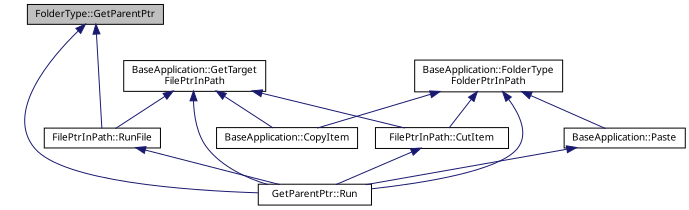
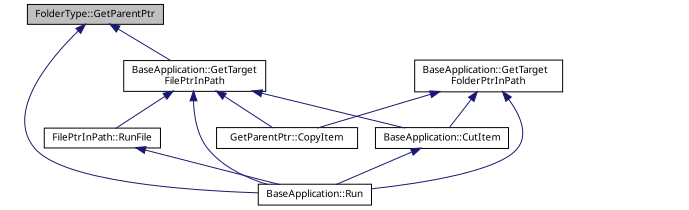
(489, 76) -> (489, 76)
(99, 81) -> (145, 45)
(287, 138) -> (287, 138)
(442, 138) -> (442, 138)
(625, 138) -> none
(315, 195) -> (315, 195)
